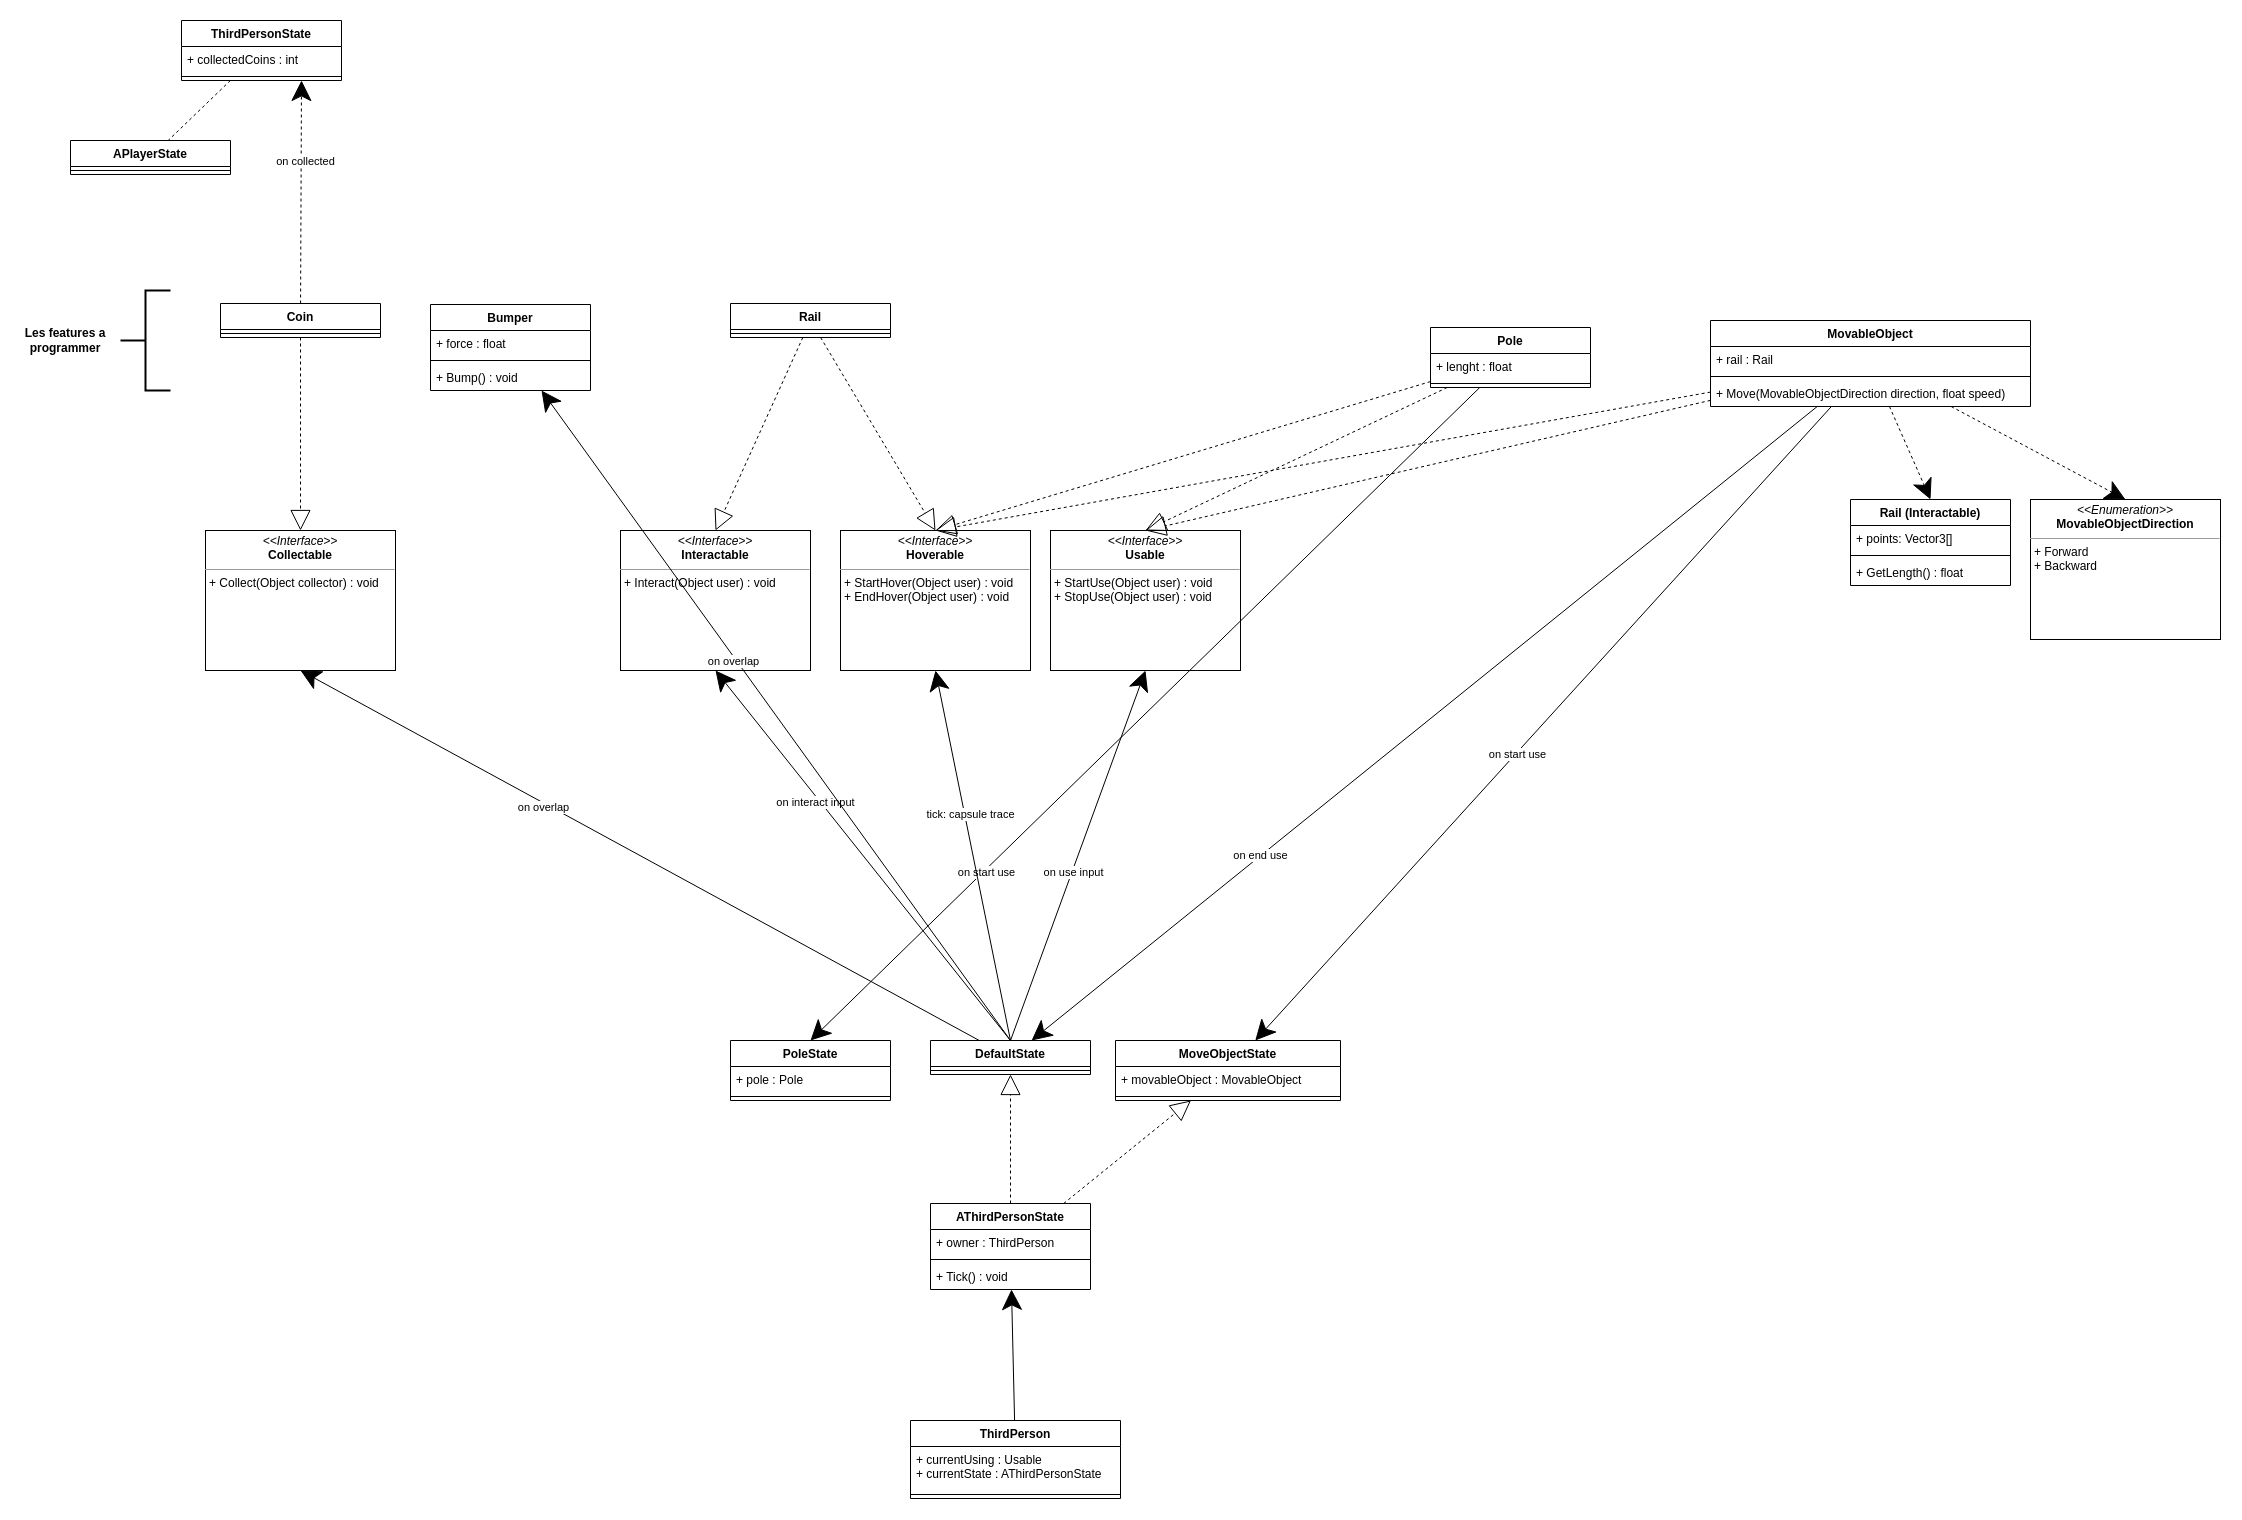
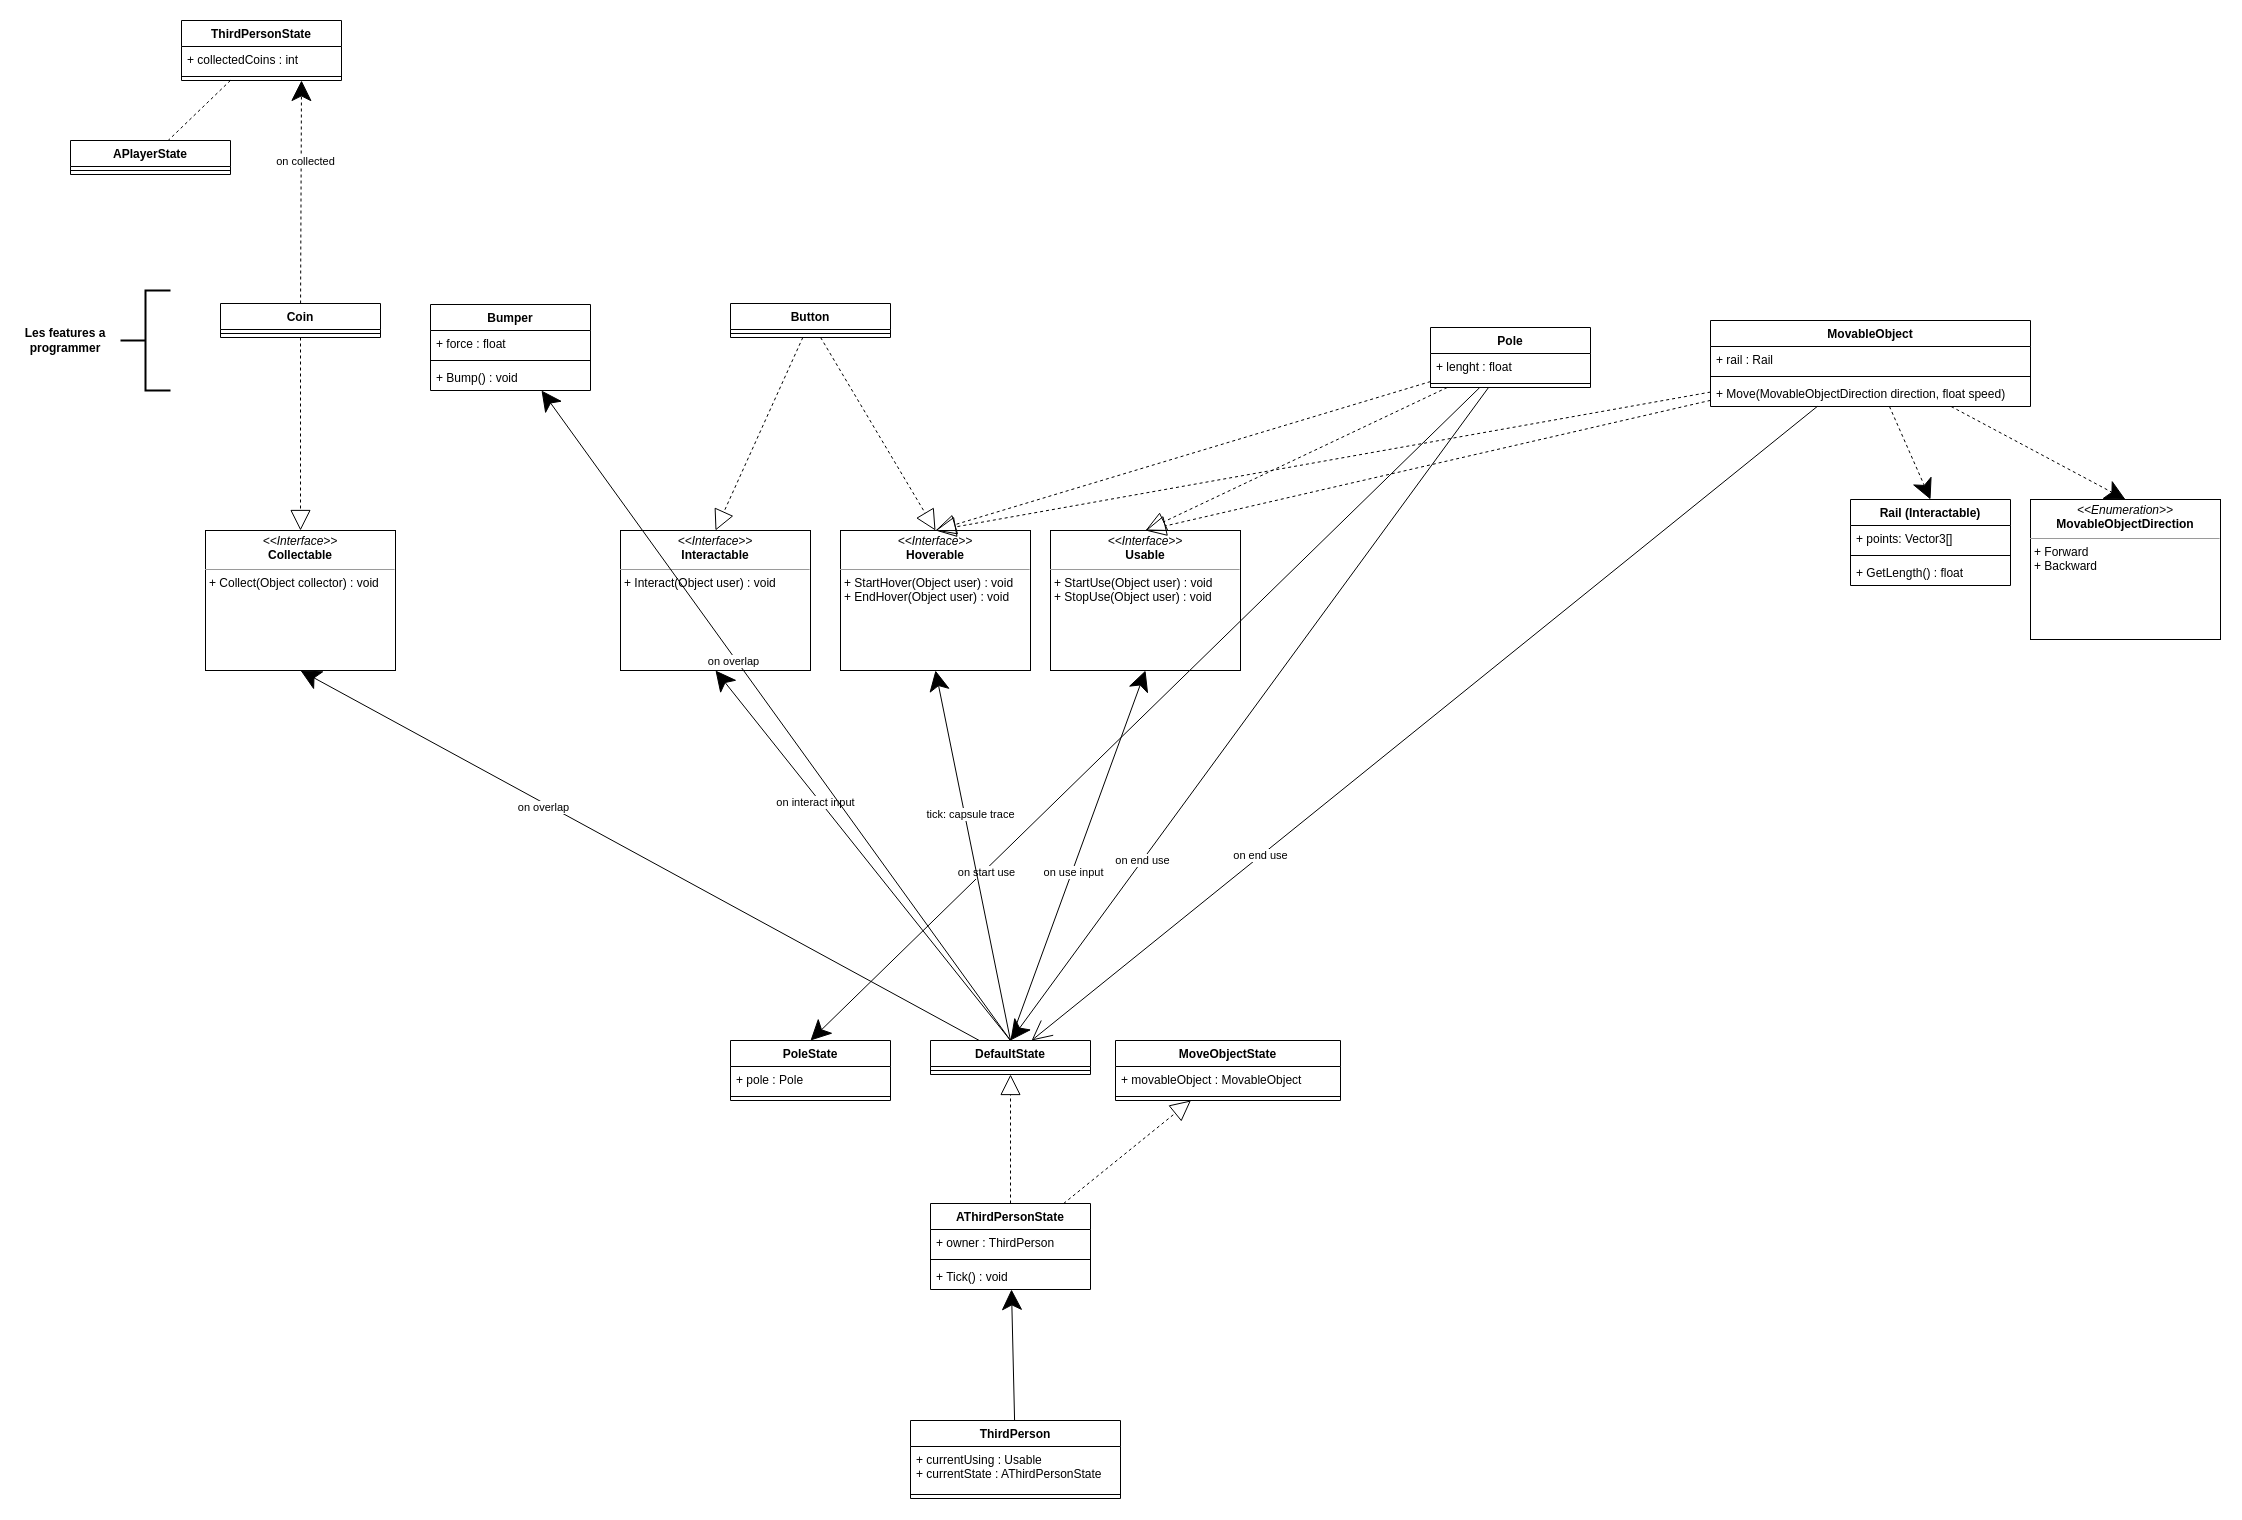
(810, 317) -> (810, 317)
none -> (1254, 708)
(1548, 718) -> none
(1045, 1030) -> (1040, 1034)
